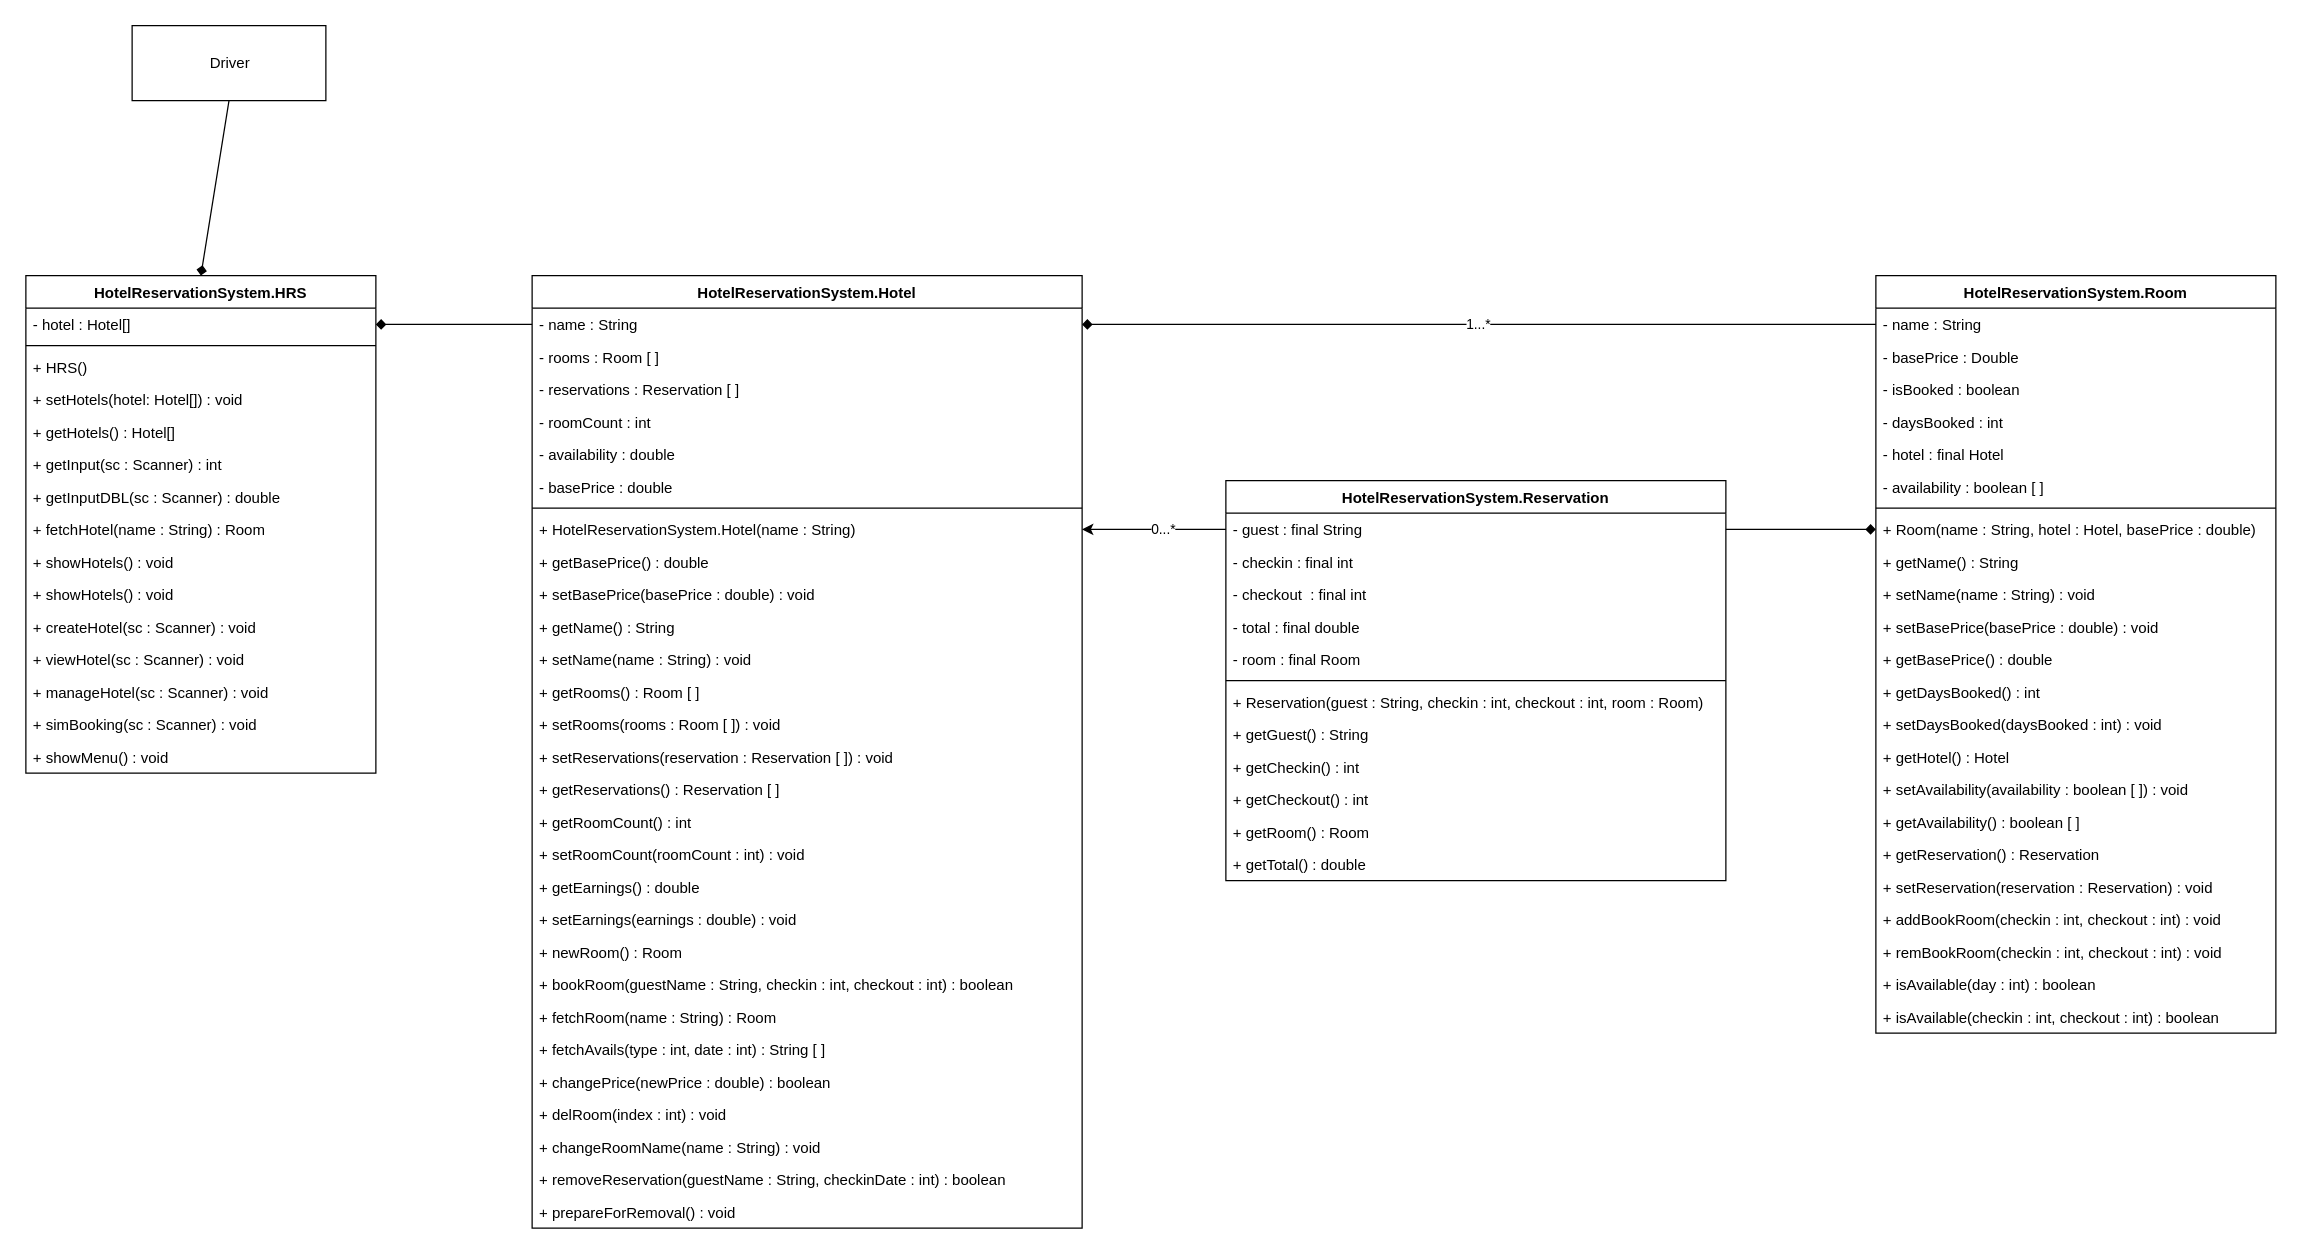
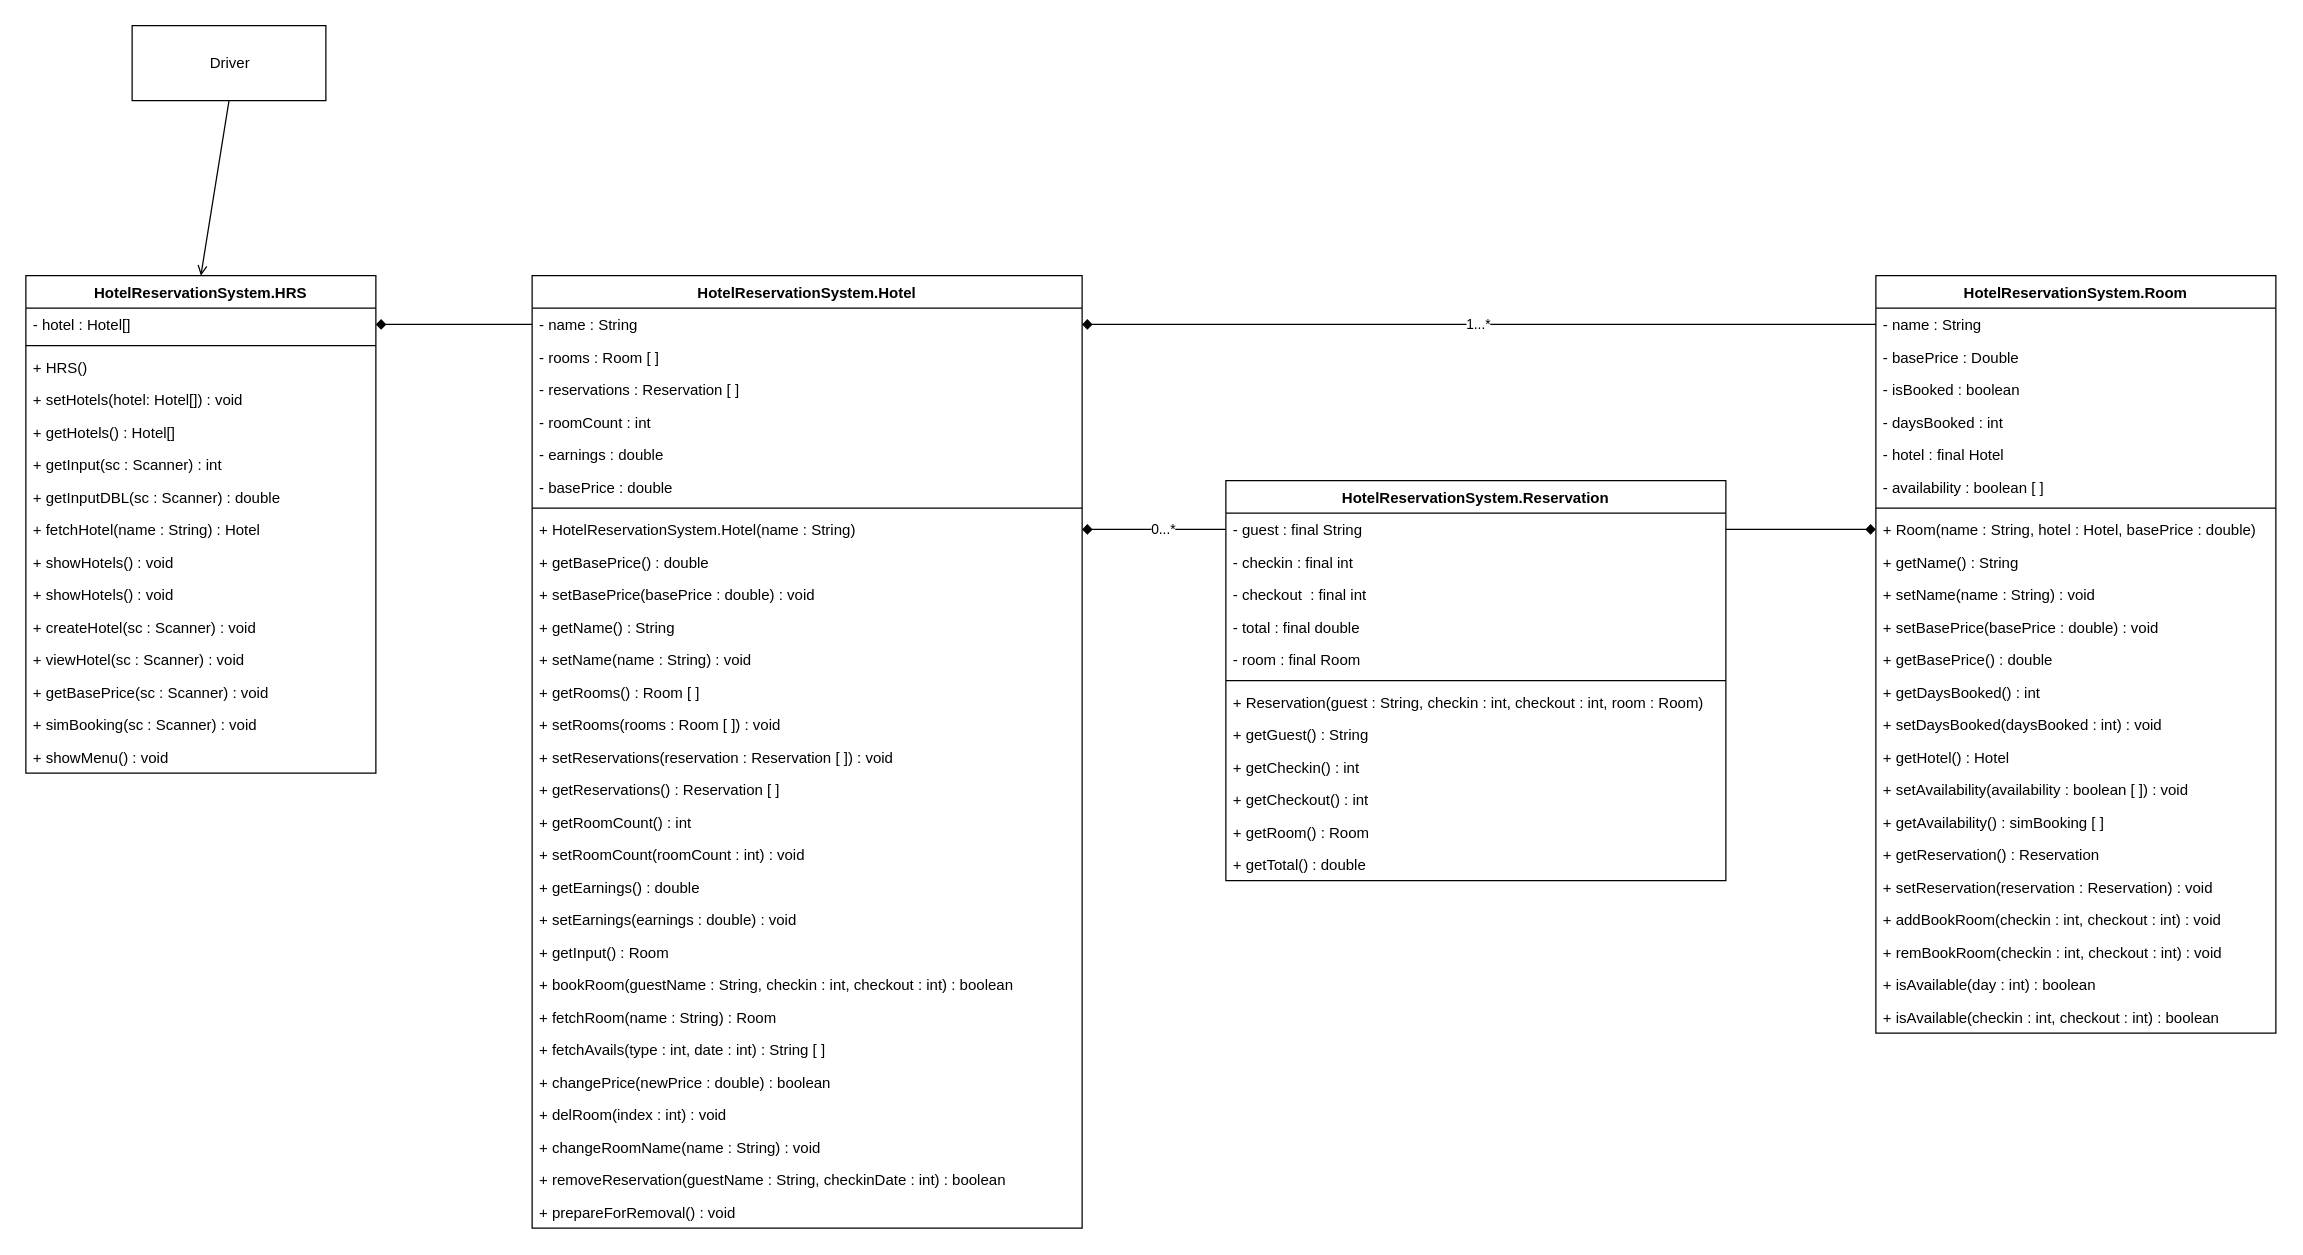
(202, 265) -> (202, 268)
(616, 455) -> (607, 455)
(1092, 529) -> (1093, 529)
(158, 530) -> (160, 530)
(158, 693) -> (162, 693)
(1998, 823) -> (2008, 823)
(607, 953) -> (611, 953)
